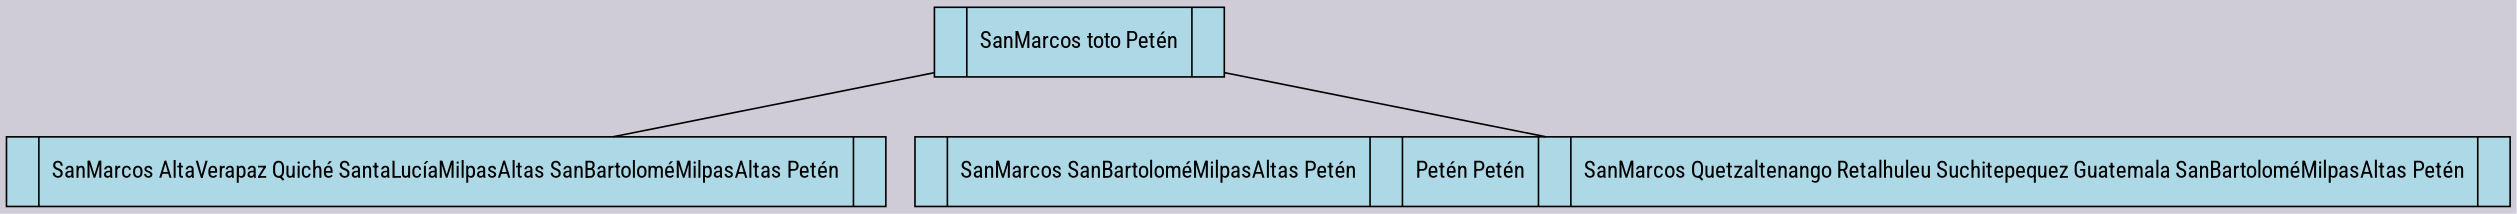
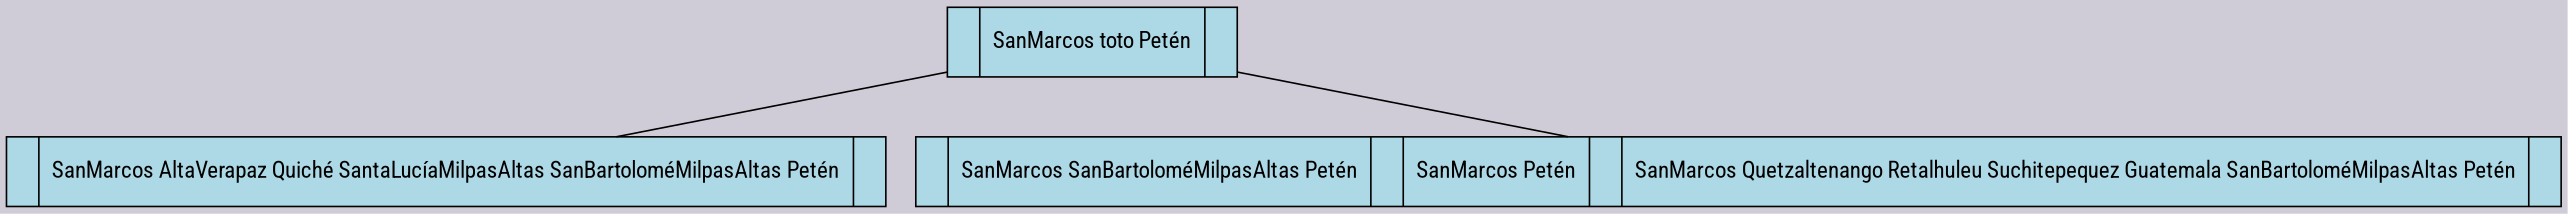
(1470, 171) -> (1496, 171)
